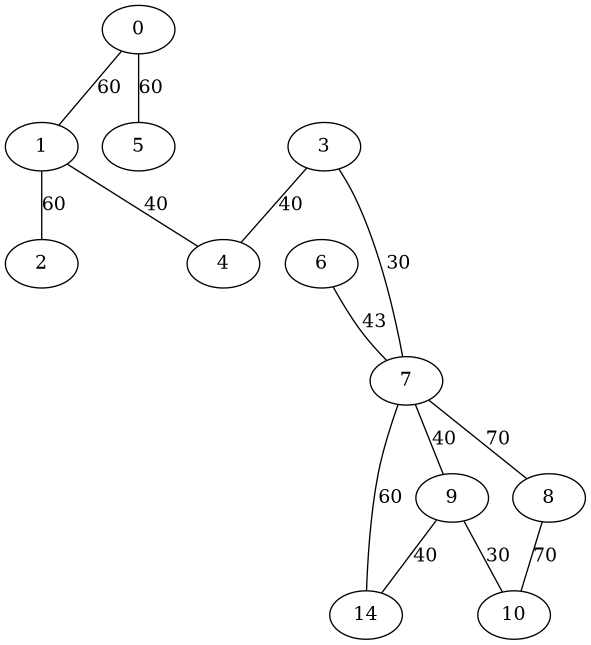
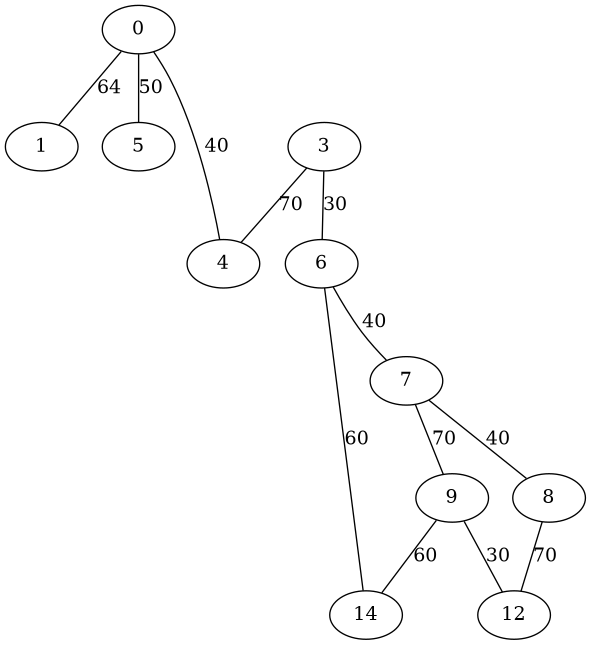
(110, 88) -> (110, 88)
(151, 88) -> (151, 88)
(133, 205) -> (196, 142)
(291, 205) -> (291, 205)
(379, 260) -> (323, 205)
(42, 264) -> none
(375, 322) -> (375, 322)
(445, 439) -> (445, 439)
(499, 439) -> (499, 439)
(374, 496) -> (344, 439)
(426, 557) -> (426, 557)
(514, 615) -> (514, 615)
